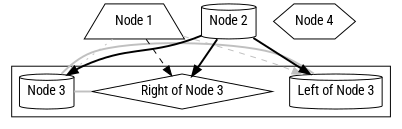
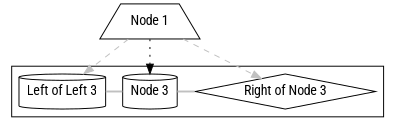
(229, 21) -> none
(314, 21) -> none
(94, 54) -> (150, 52)
(157, 55) -> (218, 57)
(336, 92) -> (62, 92)
